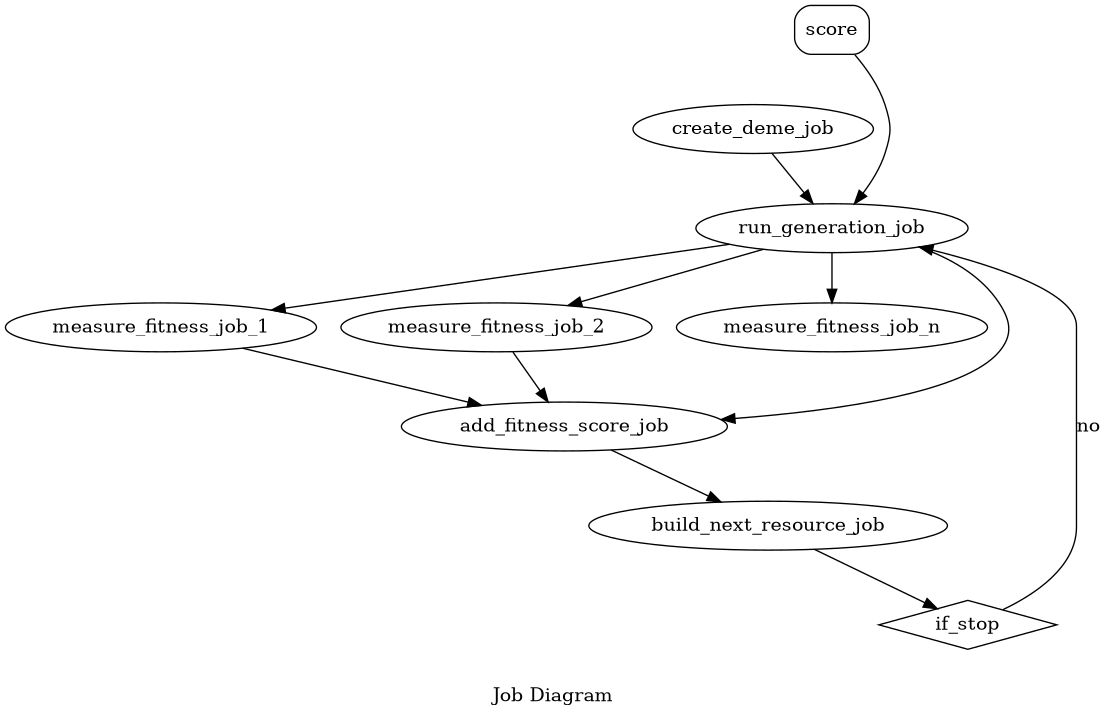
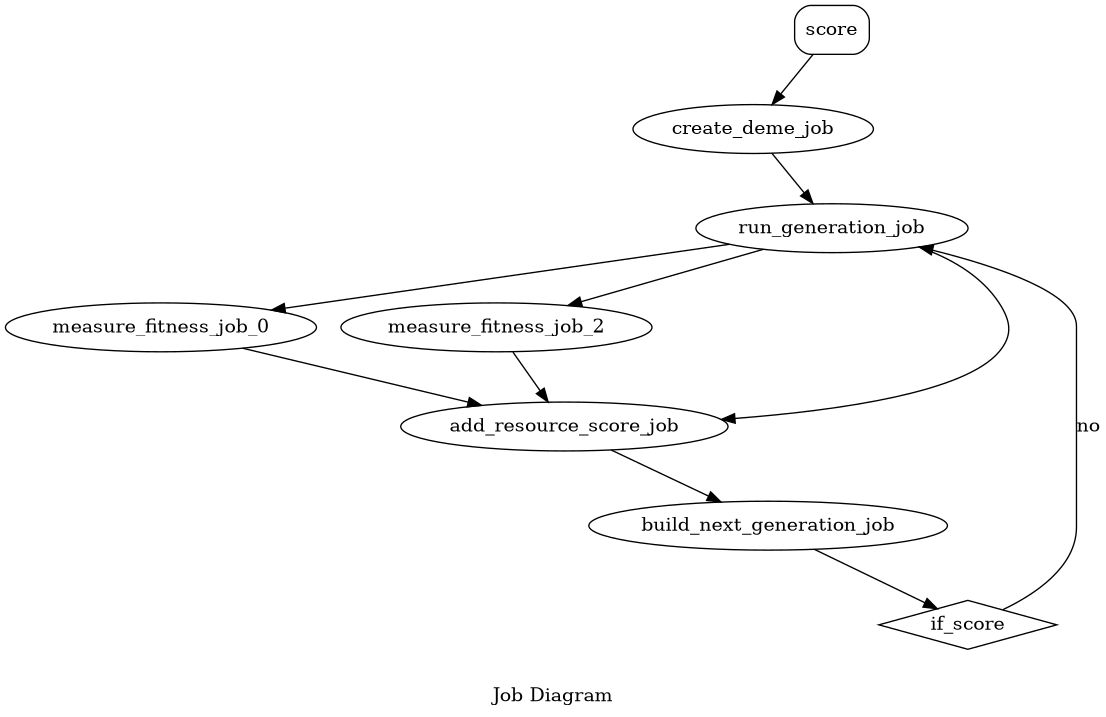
(889, 122) -> (797, 74)
(161, 327) -> (161, 327)
(832, 327) -> none
(564, 427) -> (564, 427)
(768, 526) -> (768, 526)
(968, 625) -> (968, 625)
